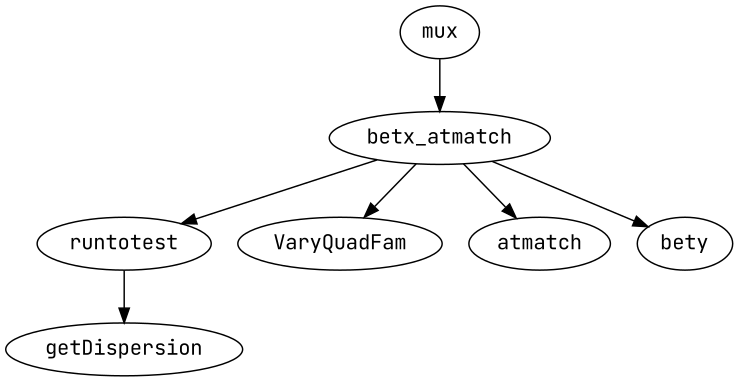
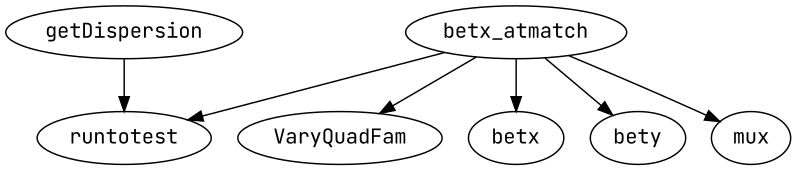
(440, 78) -> (638, 85)
(540, 244) -> (516, 138)
(124, 289) -> (124, 78)
